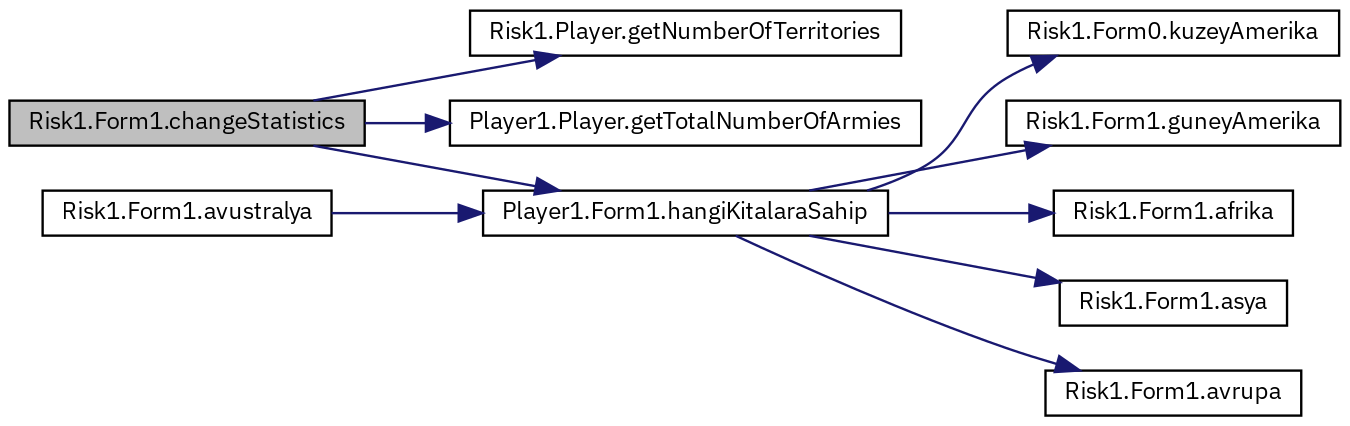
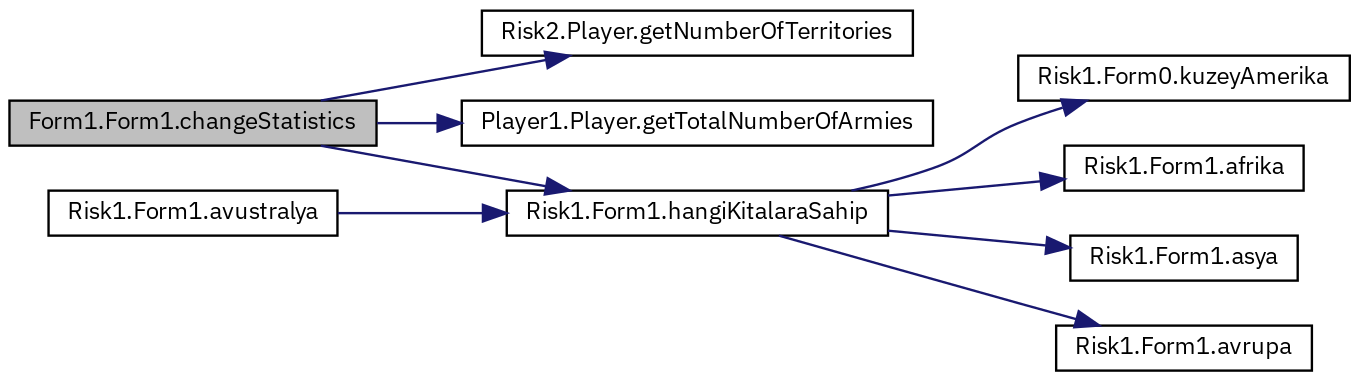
(686, 33) -> (697, 33)
(187, 123) -> (193, 123)
(1173, 123) -> none
(686, 213) -> (697, 213)
